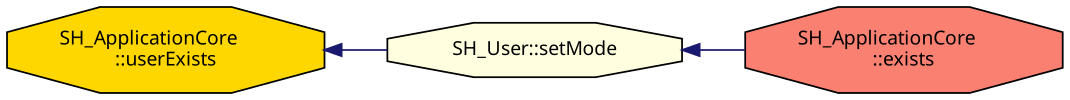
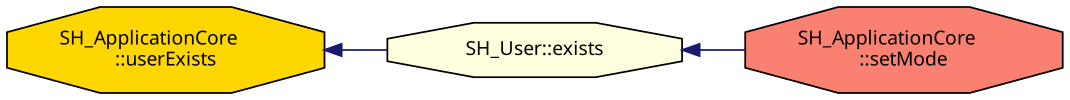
(535, 50) -> (535, 50)
(904, 50) -> (904, 50)
